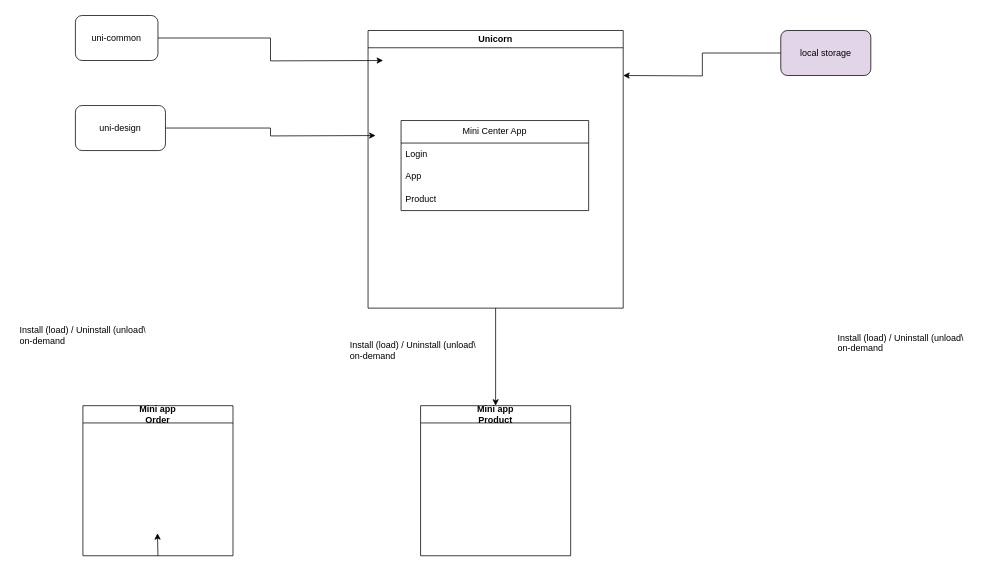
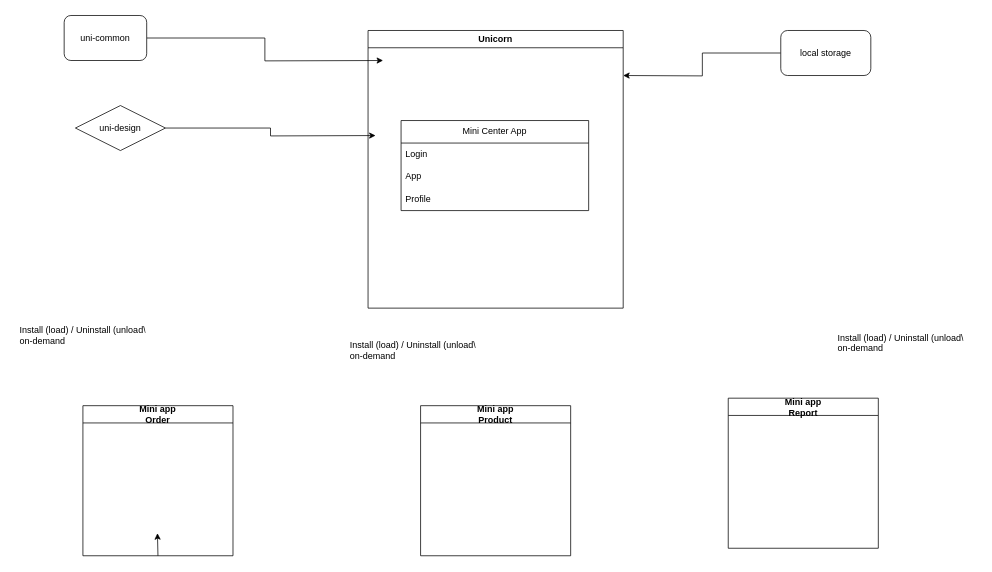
(117, 38) -> (105, 38)
(825, 53) -> (825, 53)
(120, 128) -> (120, 128)
(423, 199) -> (421, 199)
(495, 354) -> none
none -> (803, 473)
